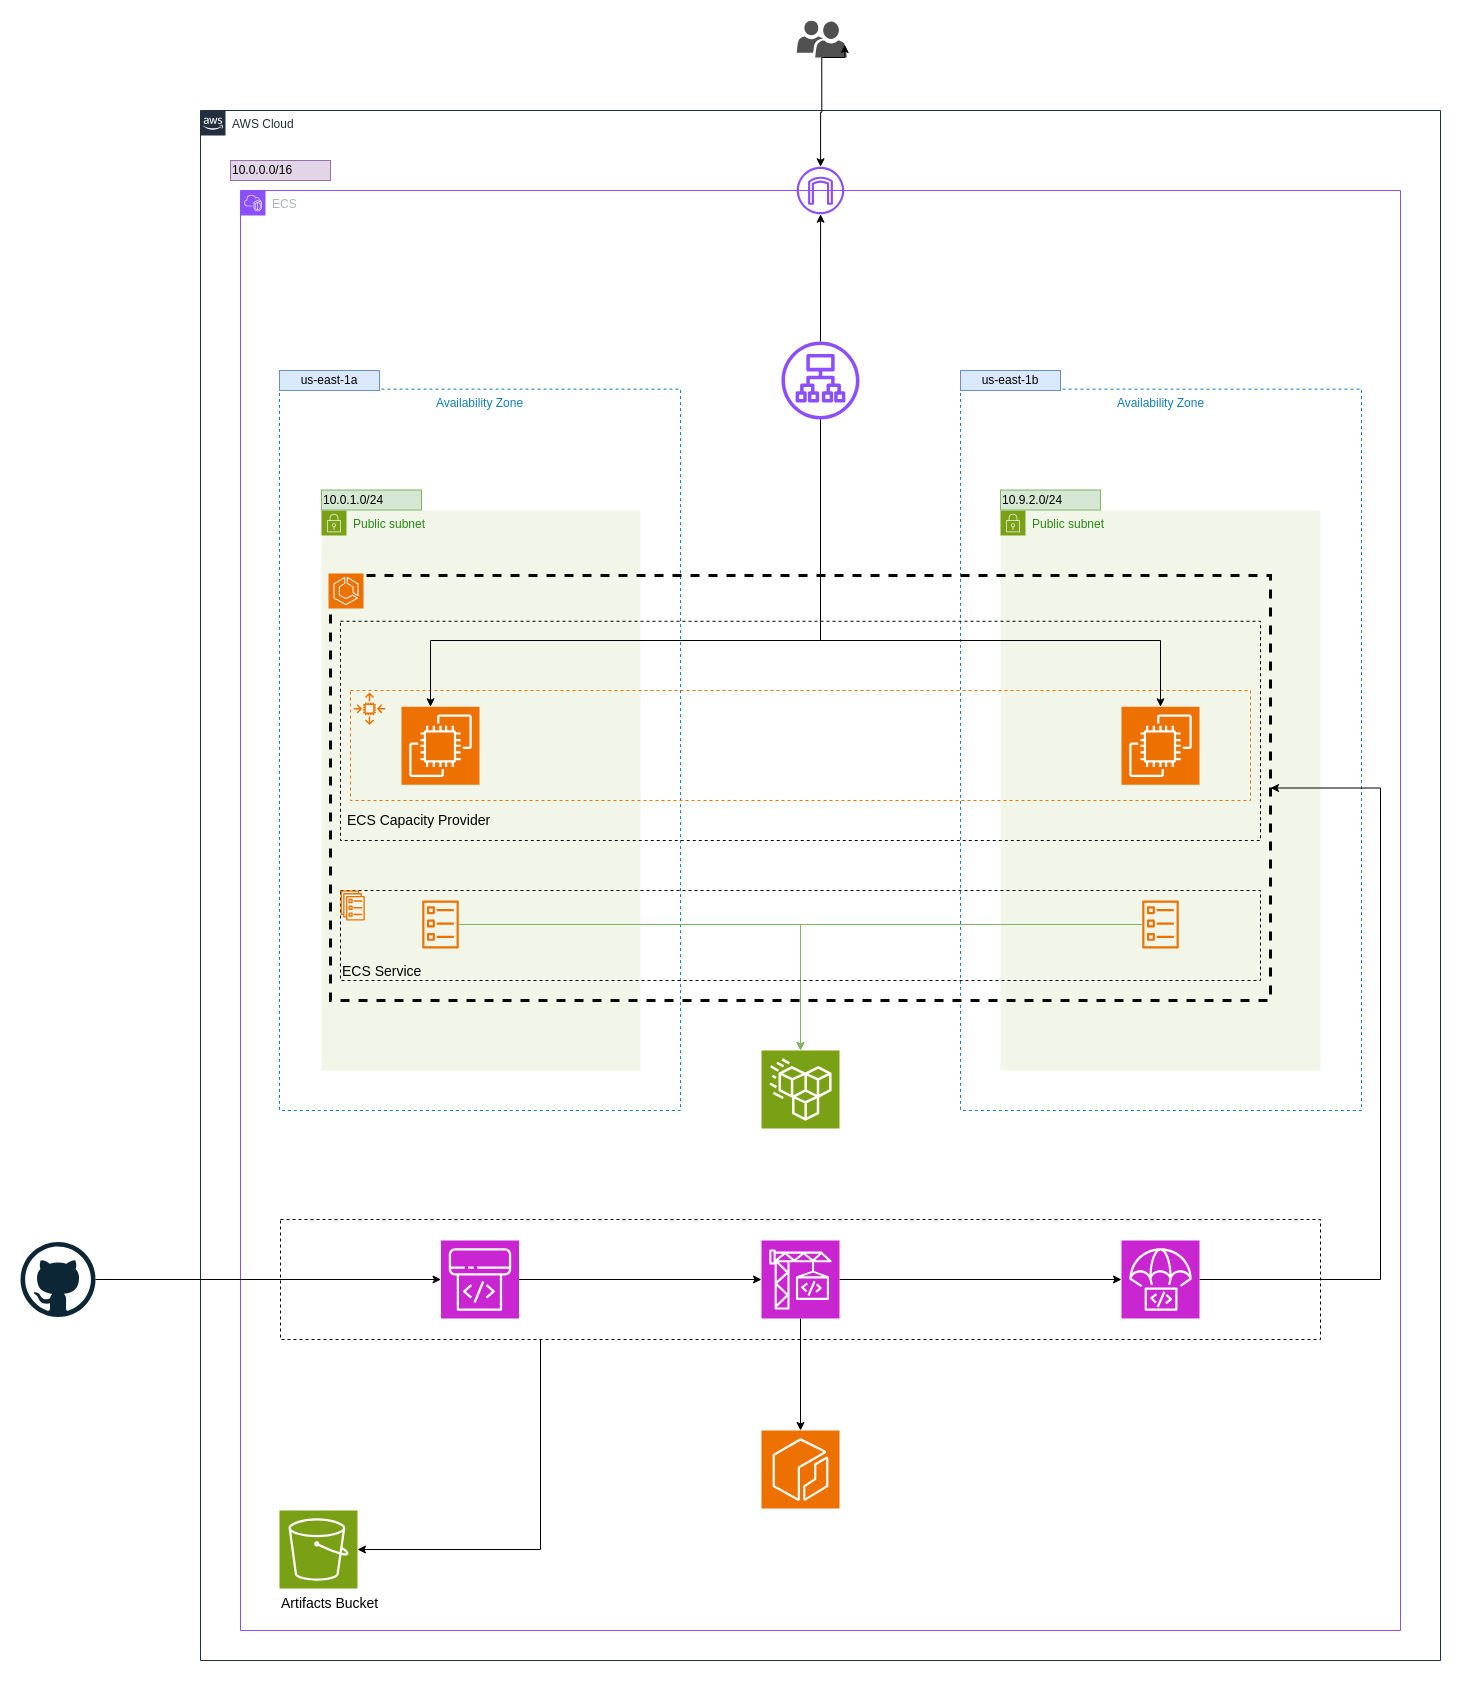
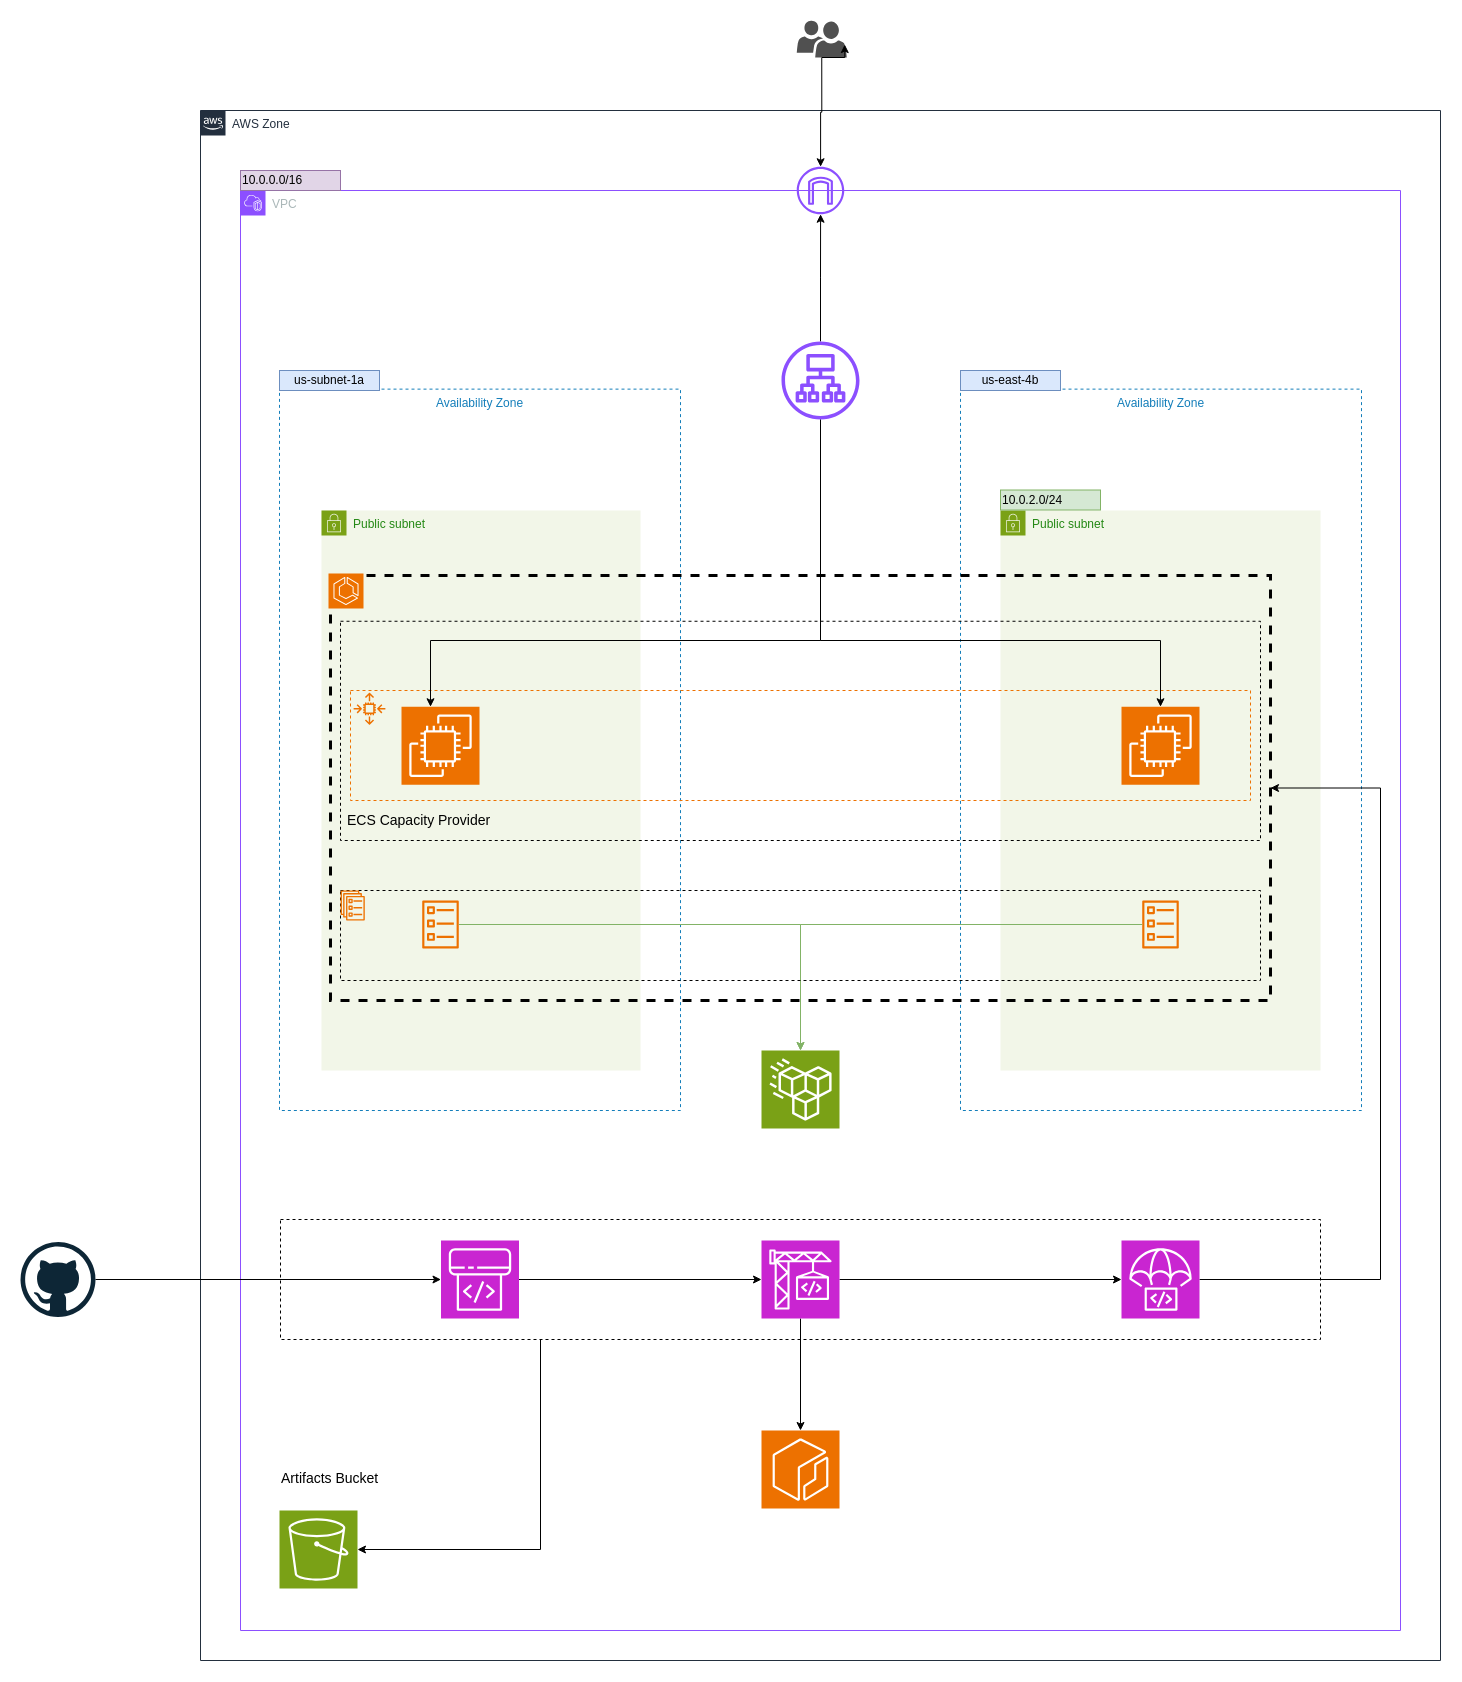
(260, 125) -> (258, 125)
(281, 171) -> (291, 181)
(283, 205) -> (283, 205)
(330, 381) -> (330, 381)
(1011, 381) -> (1011, 381)
(372, 500) -> none
(1035, 501) -> (1035, 501)
(440, 971) -> none
(340, 1604) -> (340, 1479)
